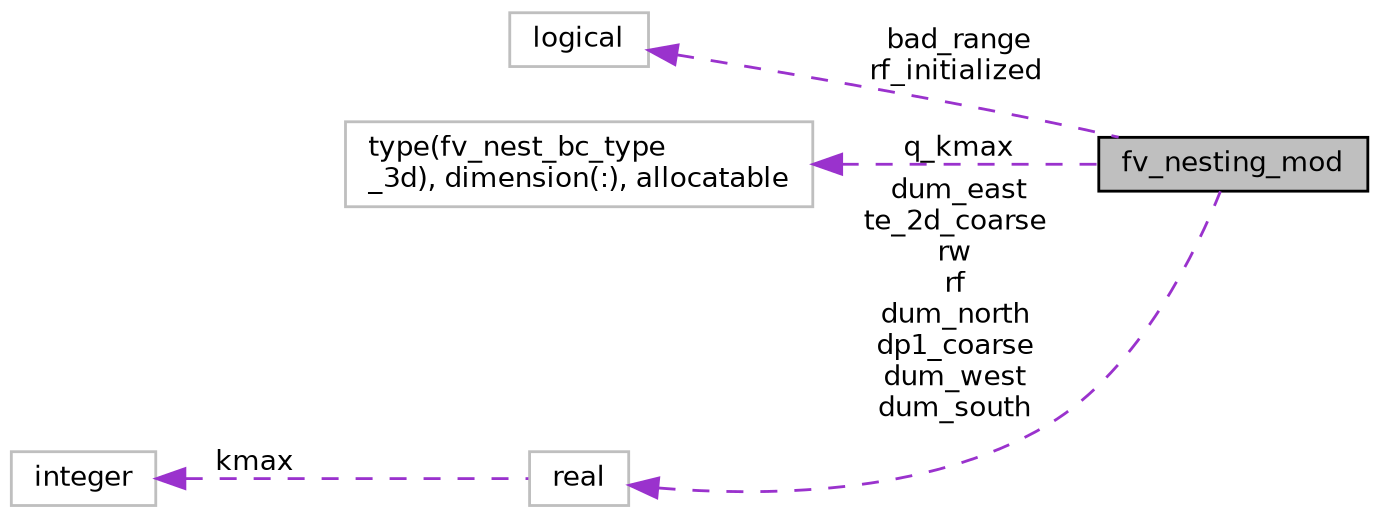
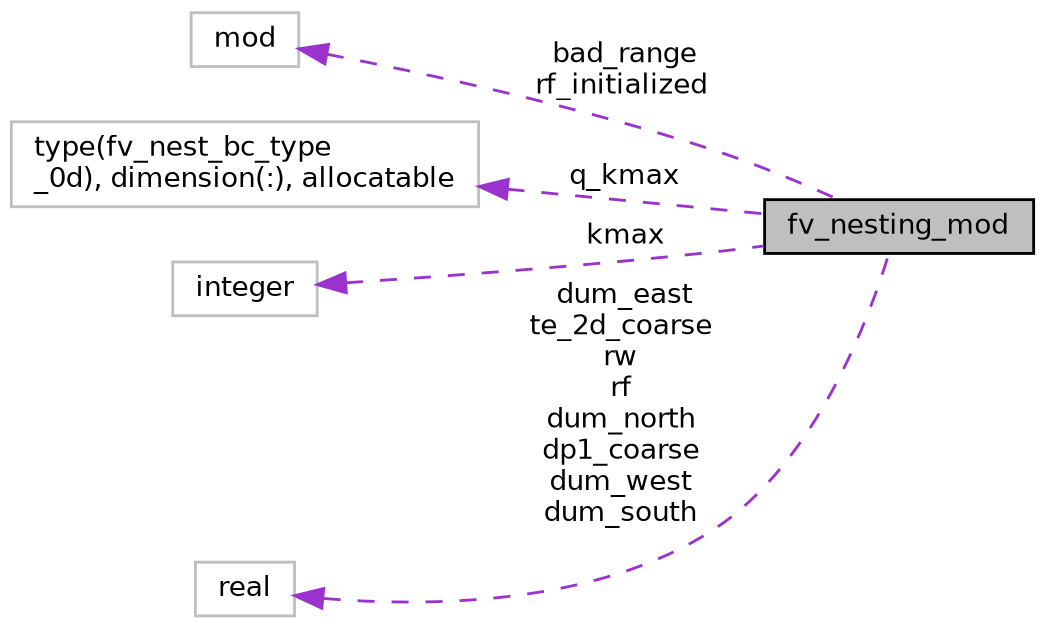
(579, 40) -> (245, 40)
(579, 164) -> (245, 164)
(357, 479) -> (555, 267)
